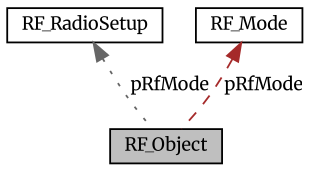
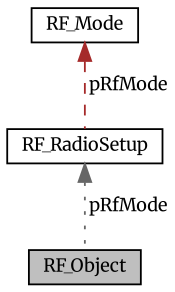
(209, 96) -> (85, 95)
